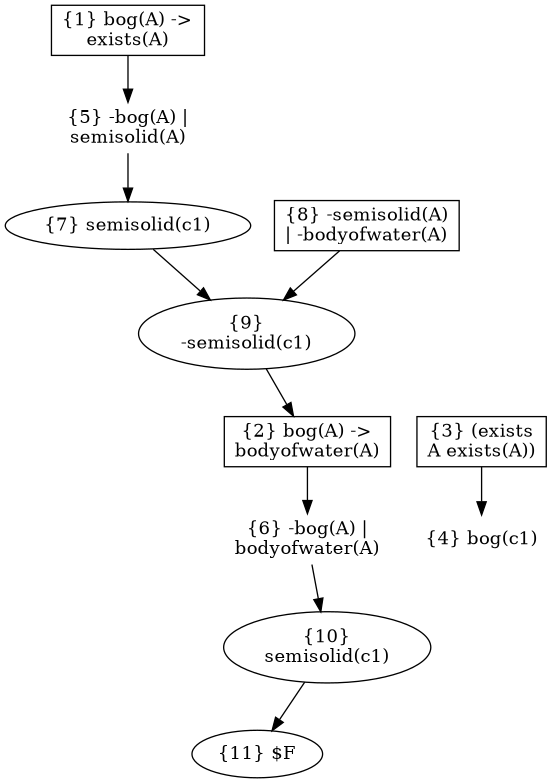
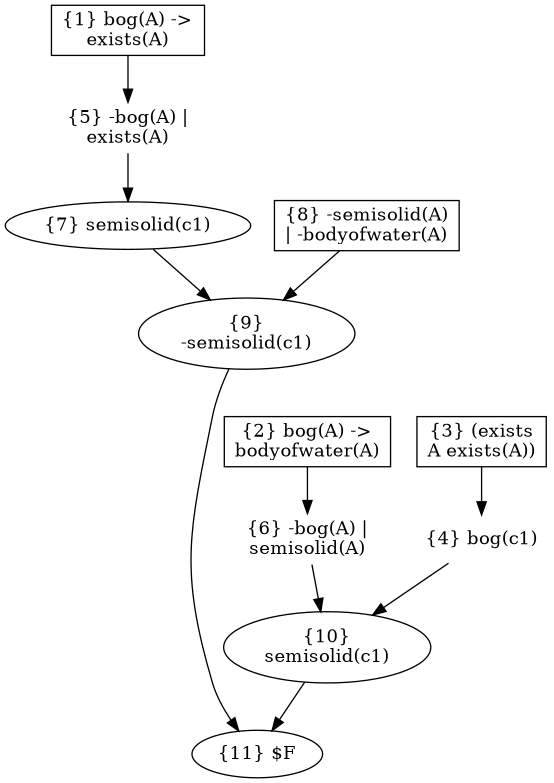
(128, 128) -> (128, 128)
(277, 387) -> (192, 546)
(307, 539) -> (307, 539)
none -> (416, 585)
